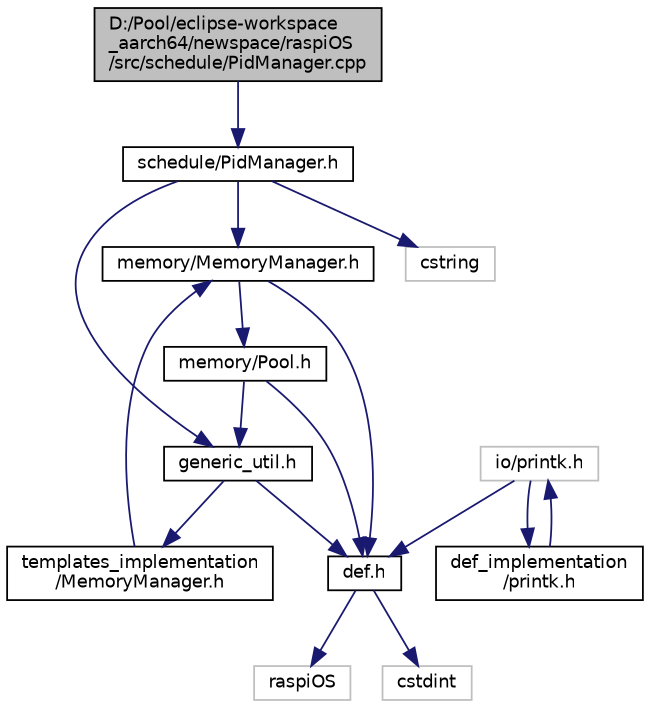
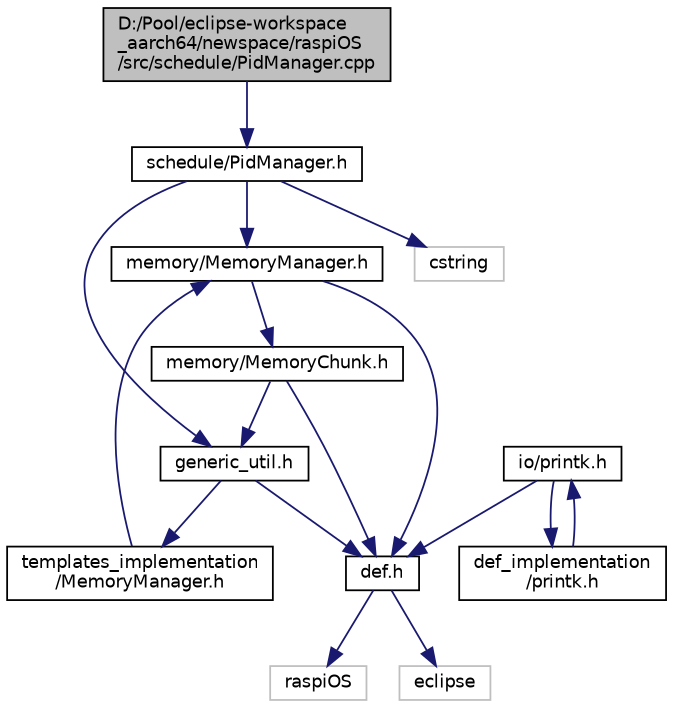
(245, 364) -> (277, 364)
(539, 464) -> (563, 464)
(427, 683) -> (445, 683)
